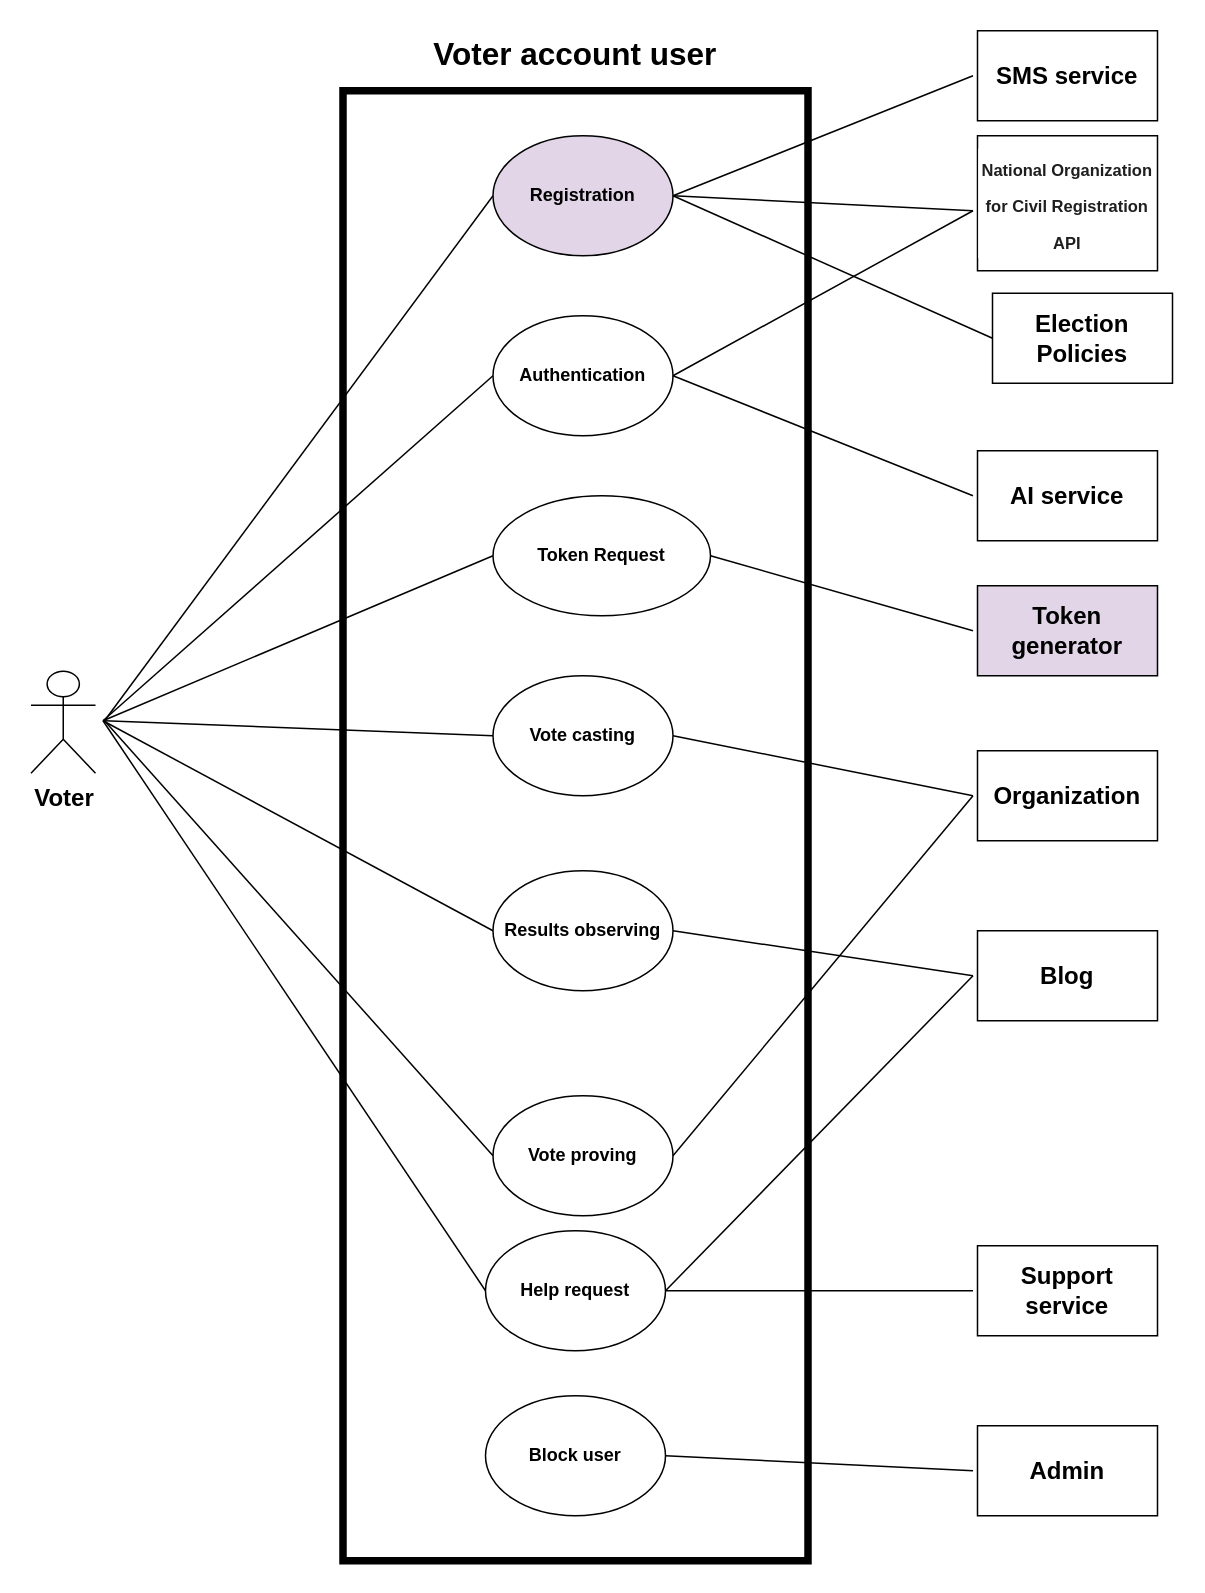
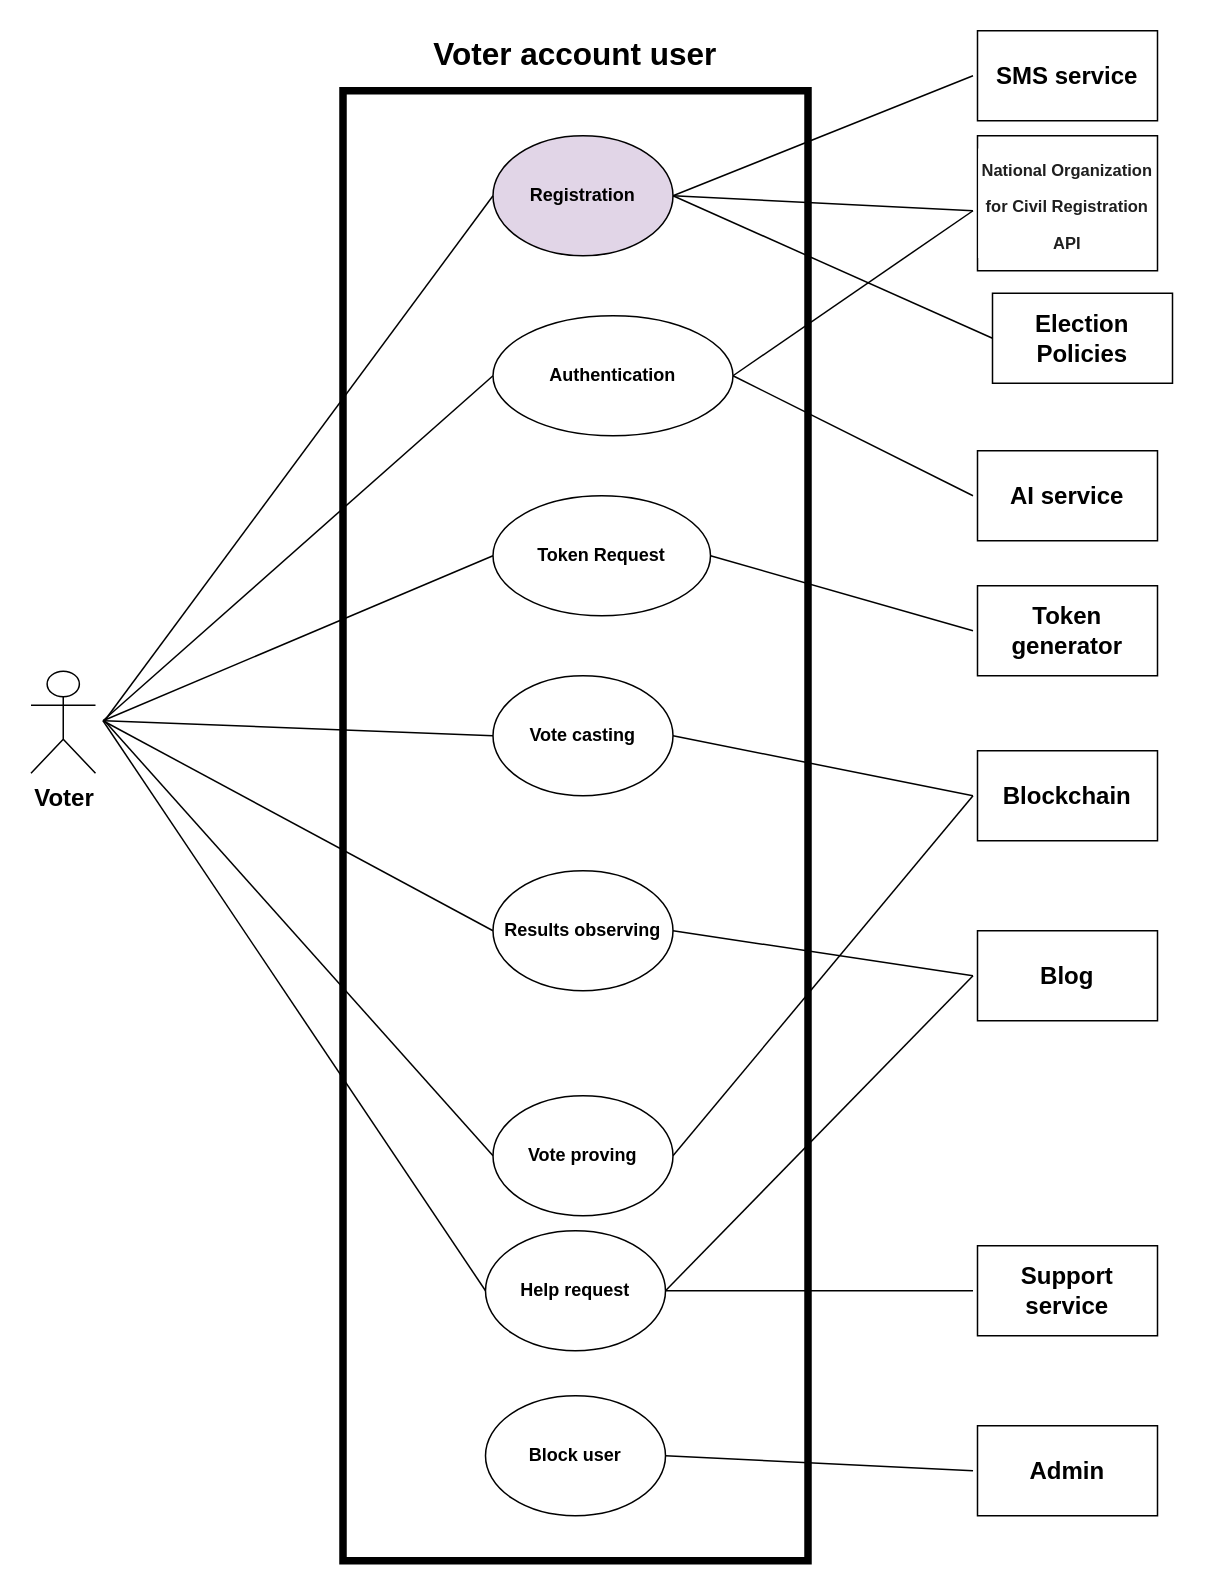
(583, 376) -> (613, 376)
(1067, 631) -> (1067, 631)
(1067, 796) -> (1067, 796)
